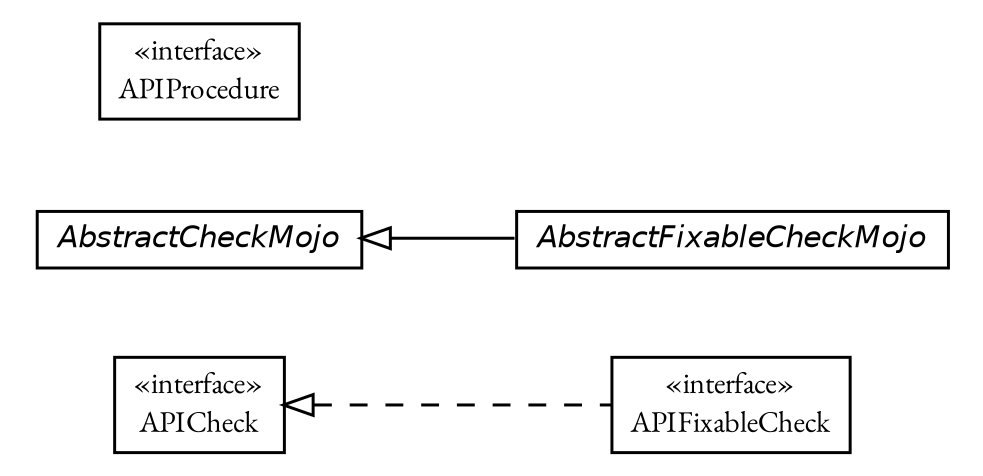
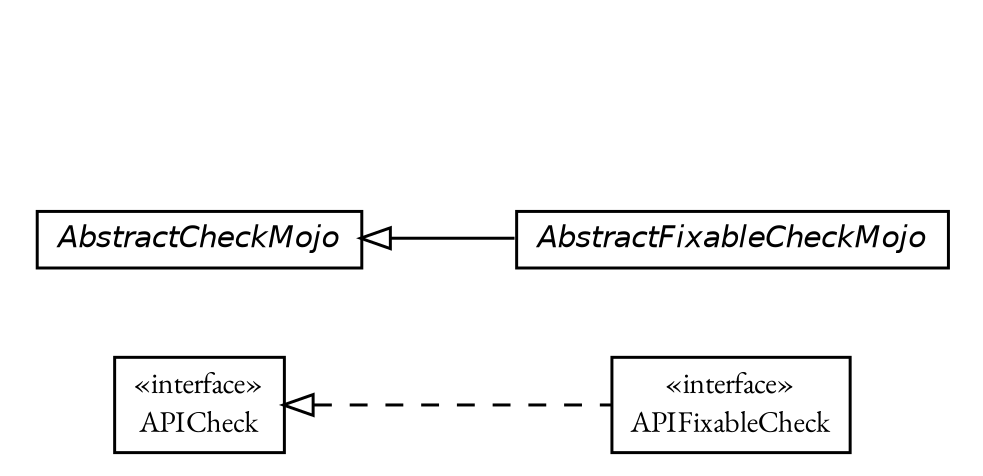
(198, 71) -> none
